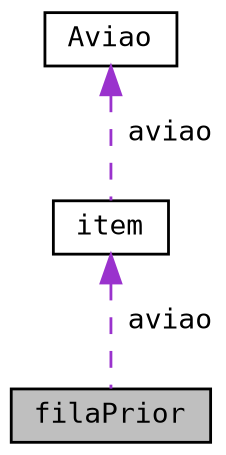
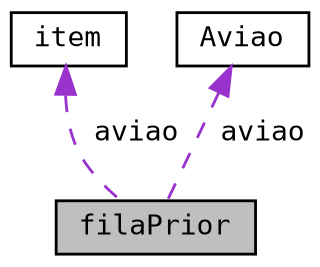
(111, 148) -> (193, 146)
